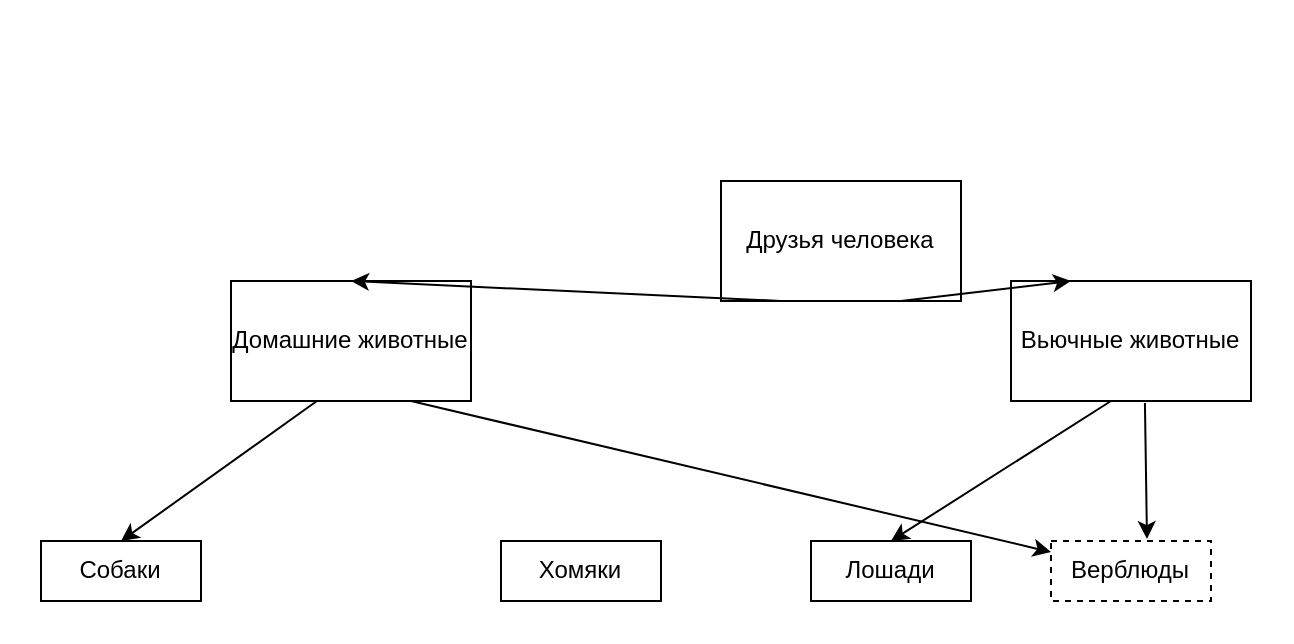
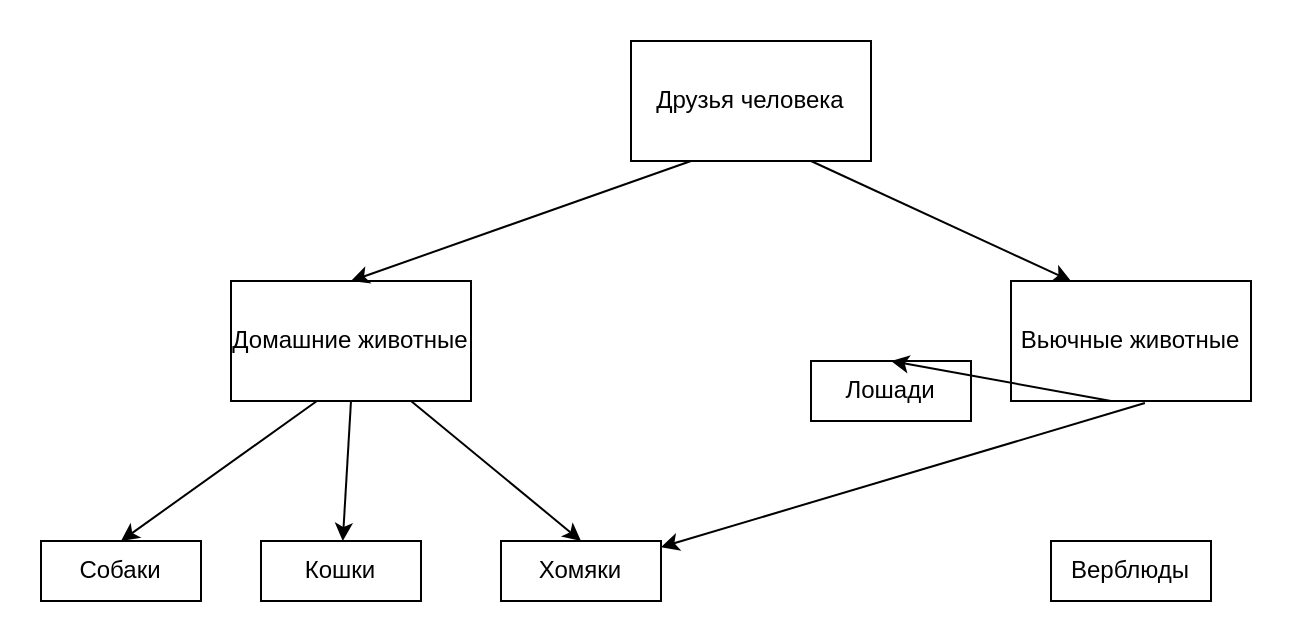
(841, 241) -> (751, 101)
(614, 449) -> (491, 467)
none -> (347, 464)
(1146, 464) -> (946, 462)
none -> (341, 571)
(891, 571) -> (891, 391)
(1131, 571) -> (1131, 571)
